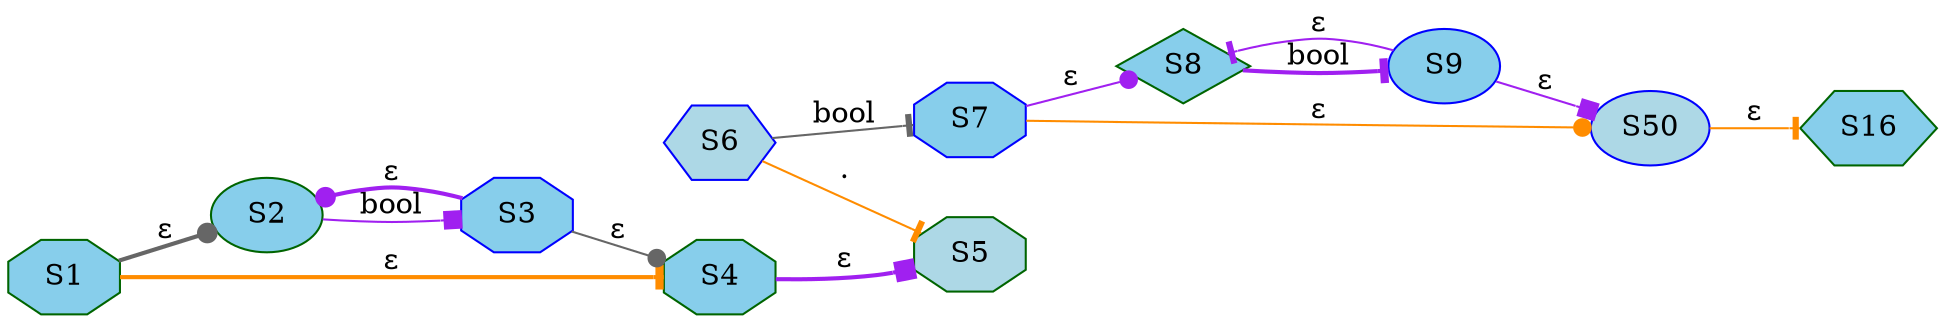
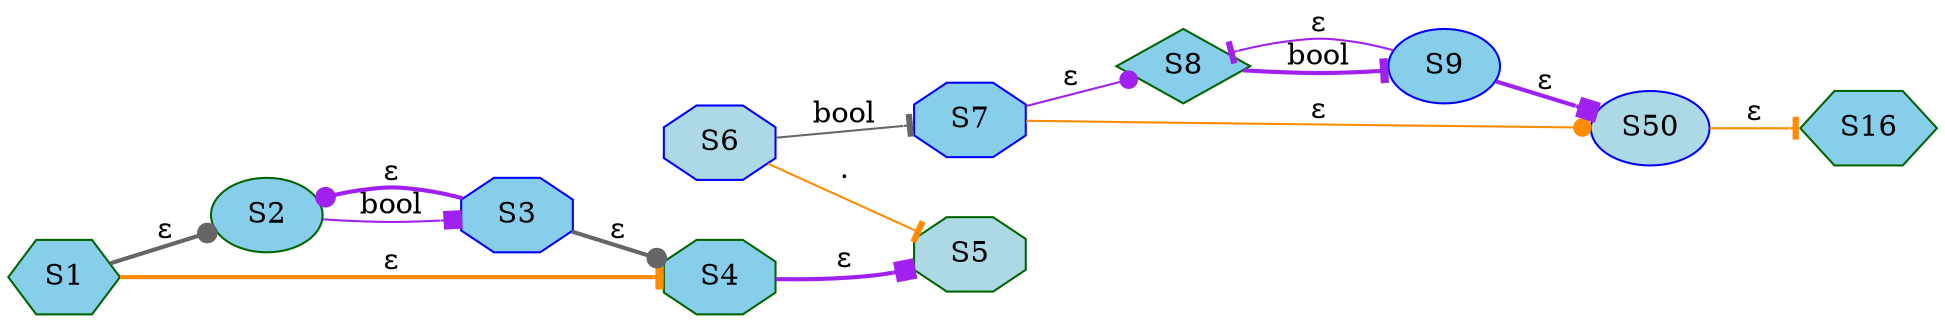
(1536, 94) -> (1536, 94)
(720, 143) -> (720, 143)
(610, 244) -> (610, 244)
(64, 277) -> (64, 277)
